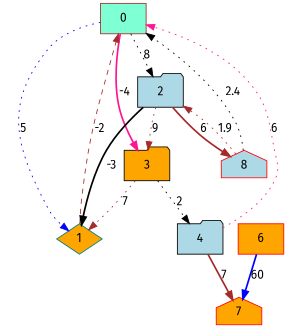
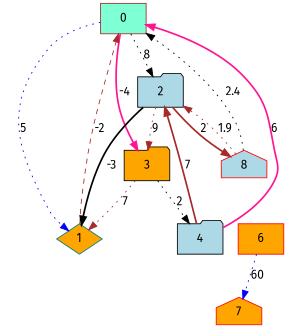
(266, 110) -> (266, 110)
(204, 129) -> (204, 129)
(218, 273) -> (183, 169)
(251, 273) -> (251, 273)
